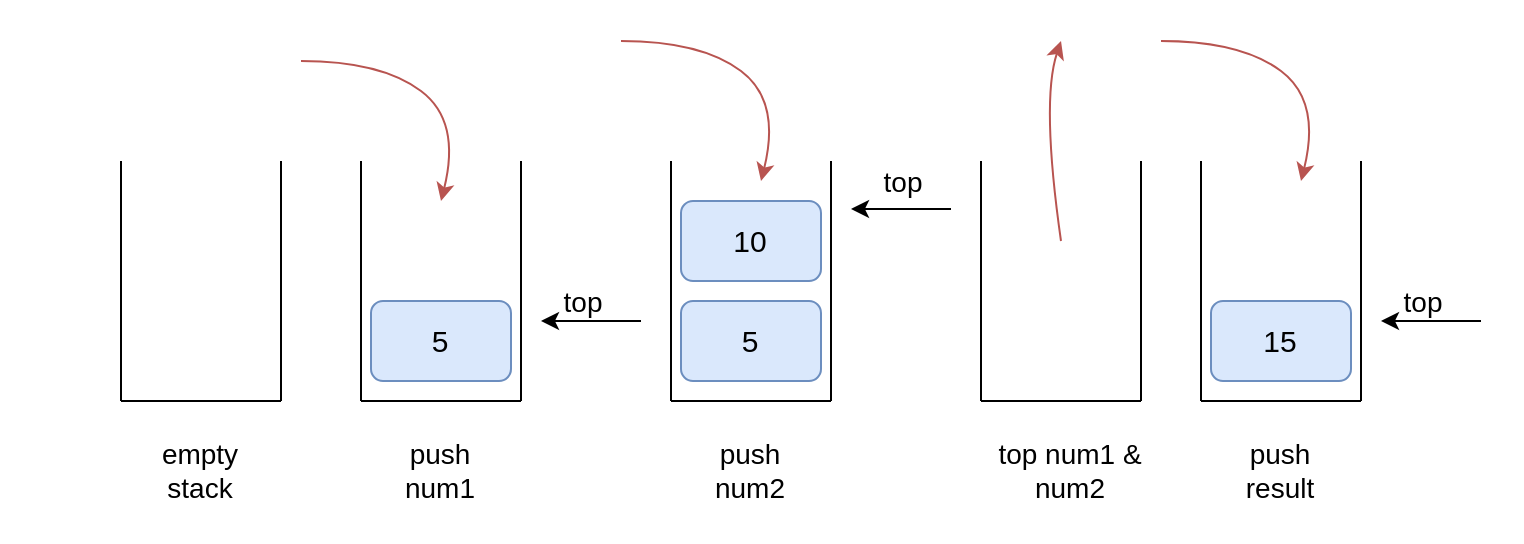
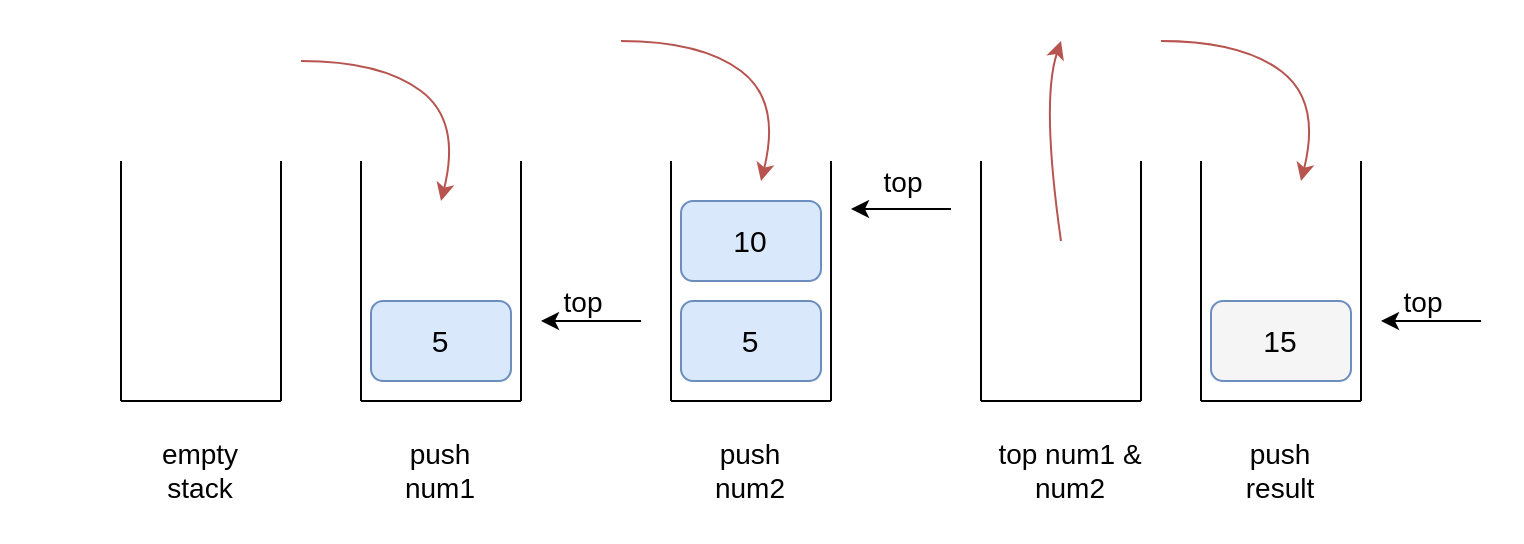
(1281, 341) -> (1281, 341)
